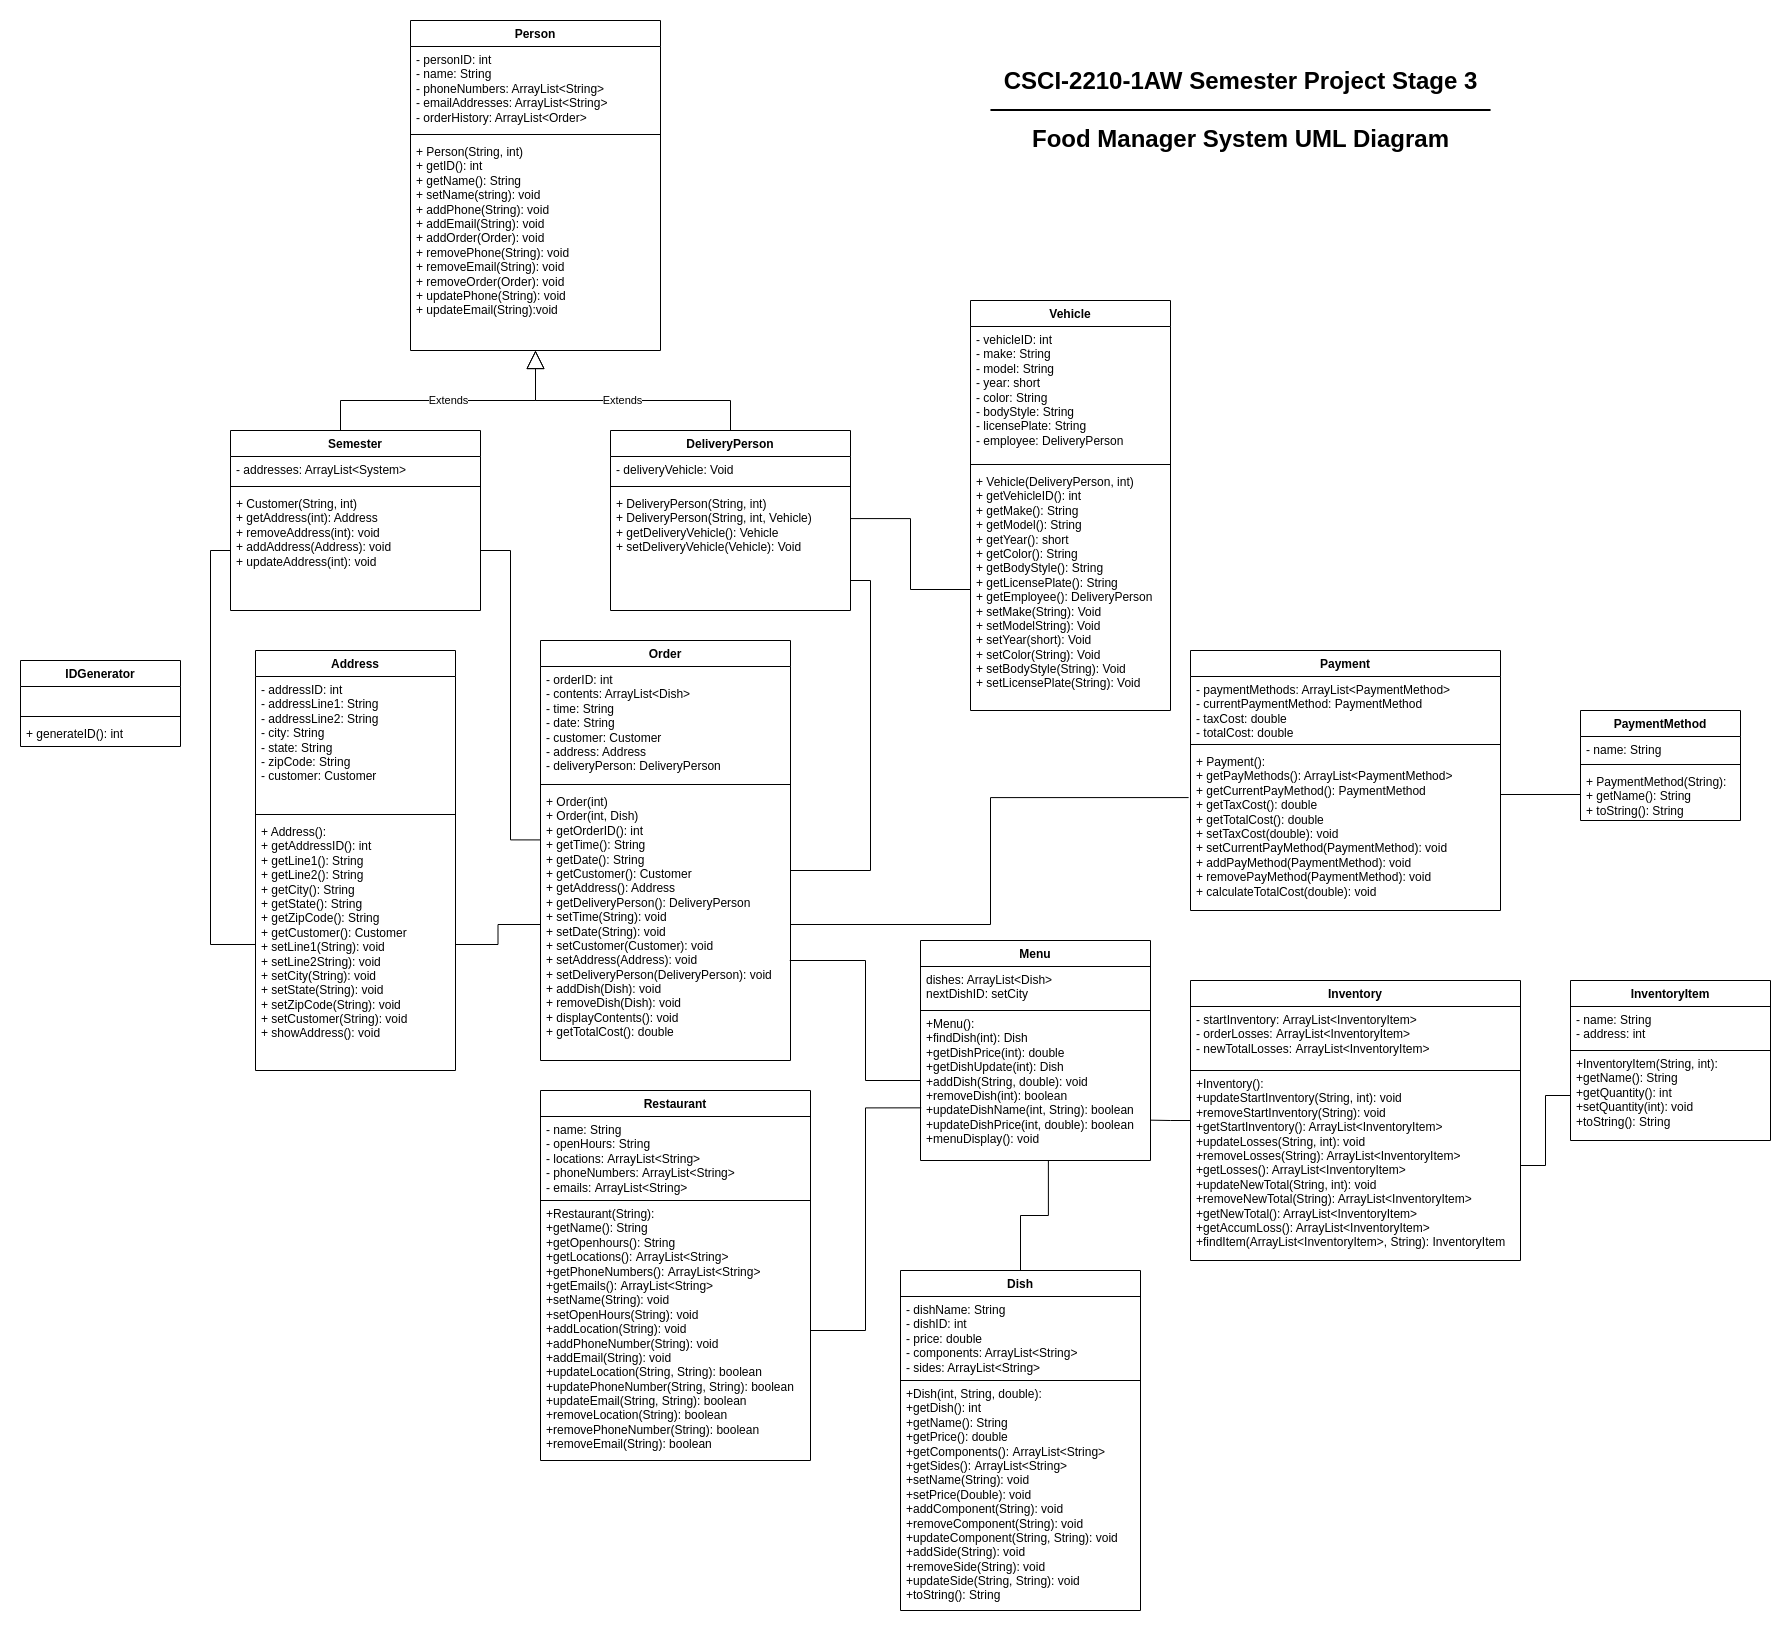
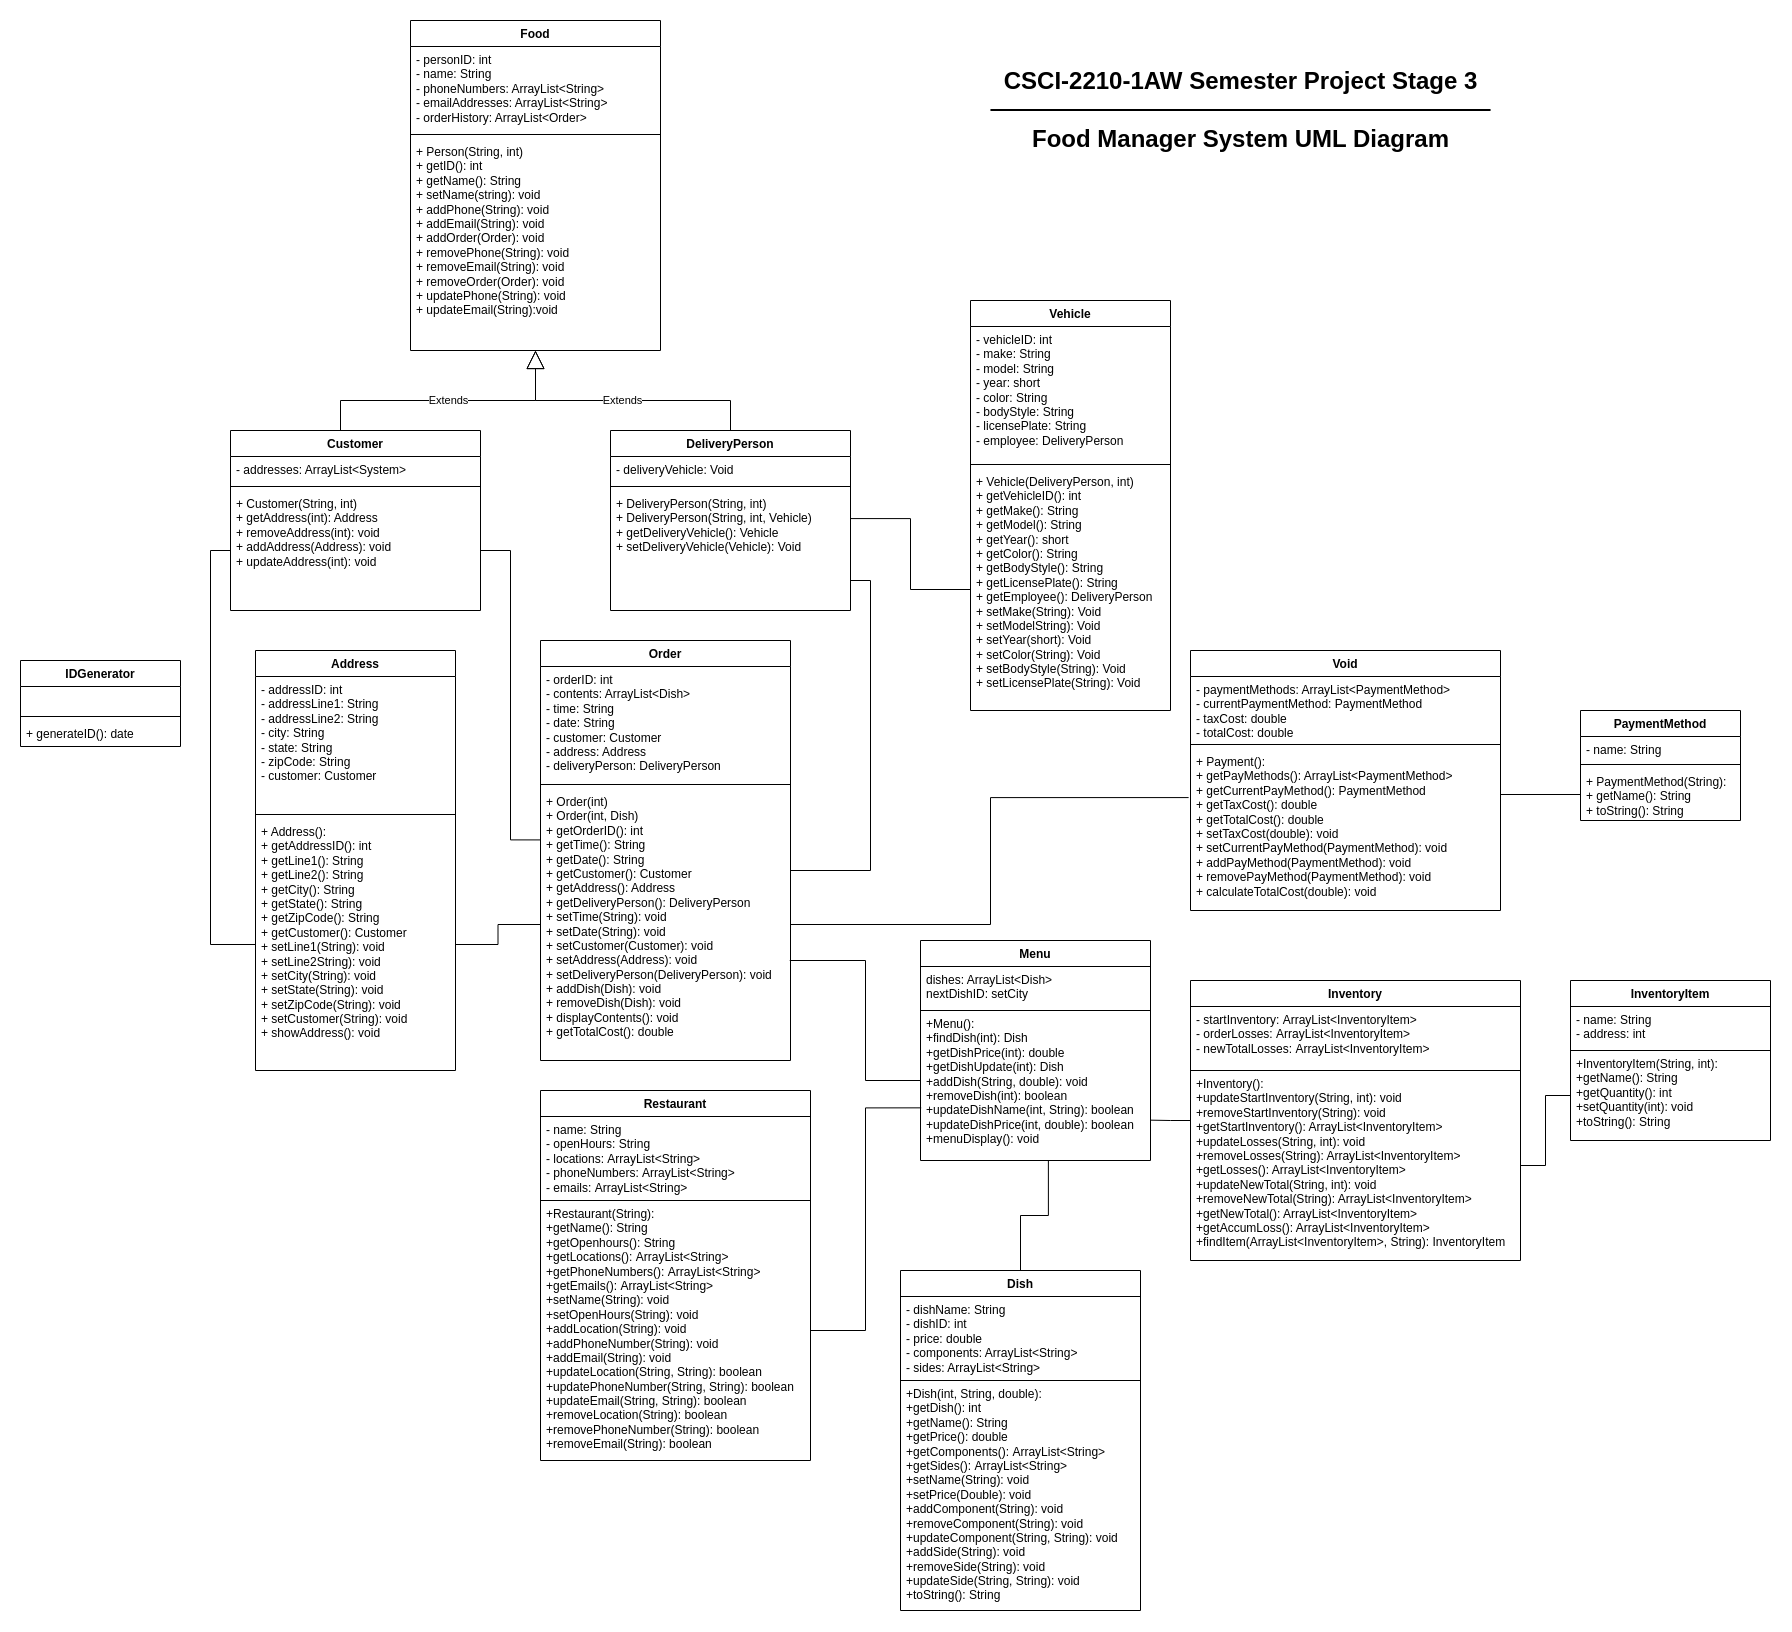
(536, 35) -> (536, 35)
(356, 445) -> (356, 445)
(1346, 665) -> (1346, 665)
(84, 735) -> (89, 735)
